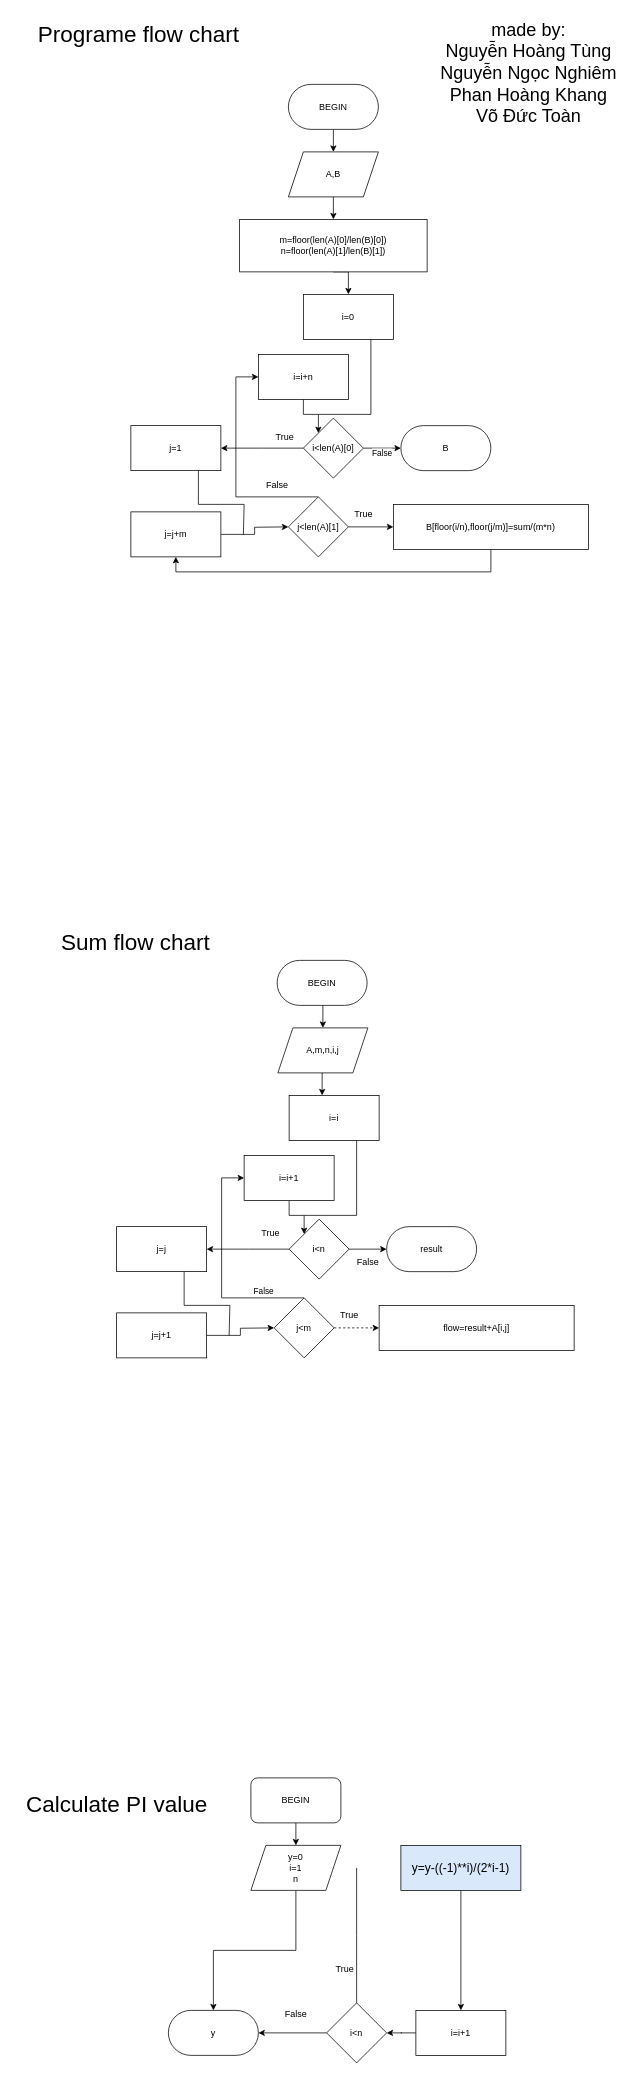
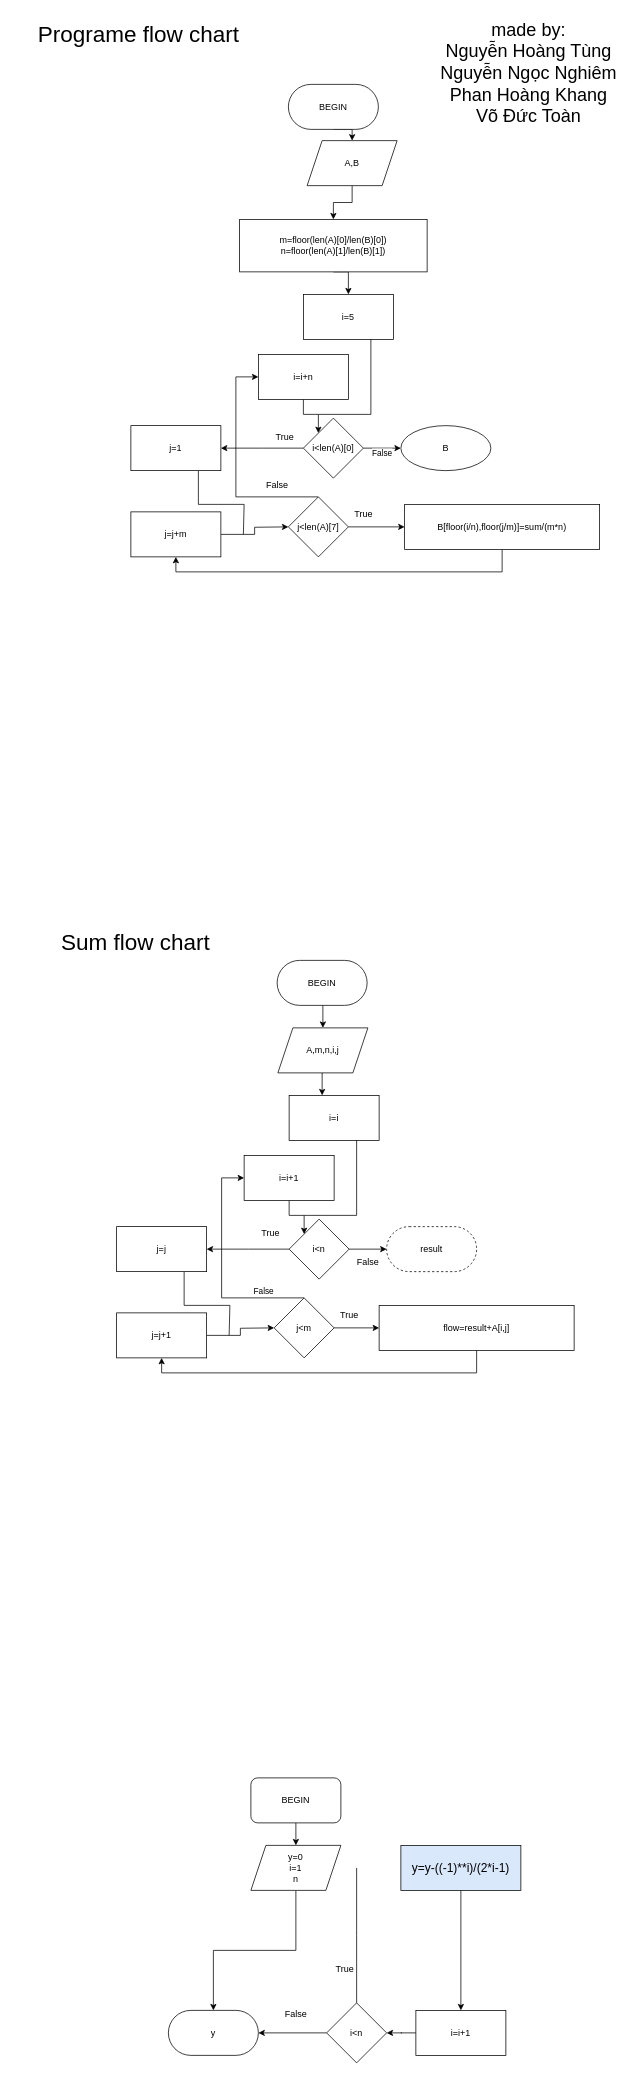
(333, 174) -> (352, 163)
(348, 317) -> (348, 317)
(446, 448) -> (446, 448)
(318, 527) -> (318, 527)
(491, 527) -> (502, 527)
(432, 1249) -> (432, 1249)
(354, 1328) -> (354, 1328)
none -> (477, 1363)
(117, 1804) -> none
